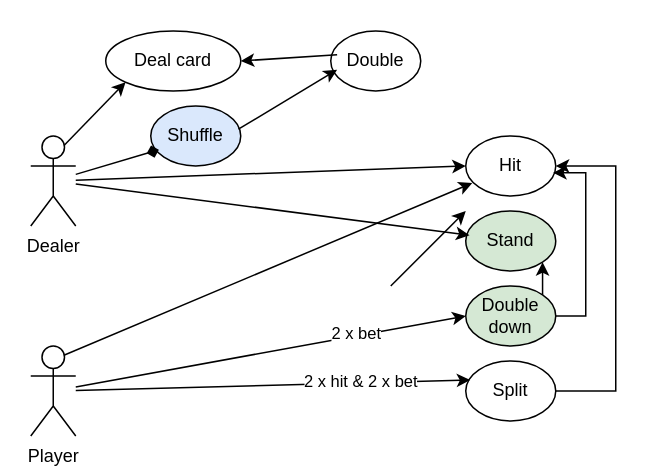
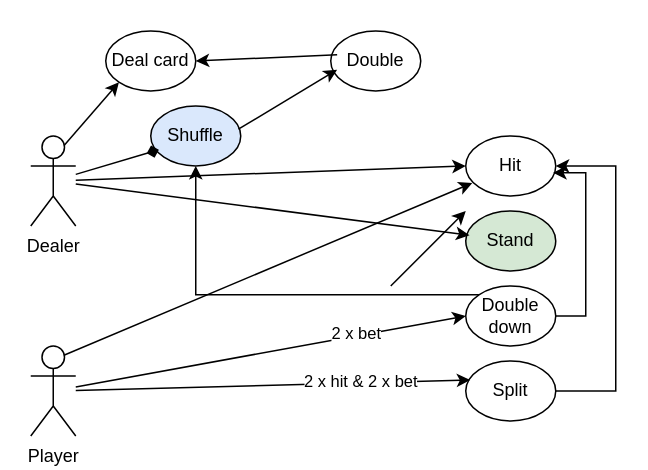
(173, 61) -> (151, 61)
(543, 284) -> (345, 295)
(511, 316) -> (511, 316)
